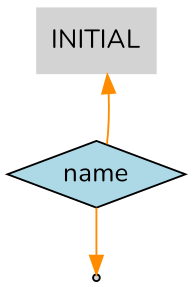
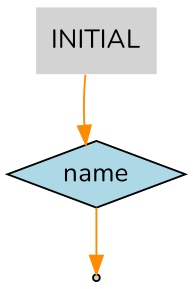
(109, 119) -> (84, 100)
